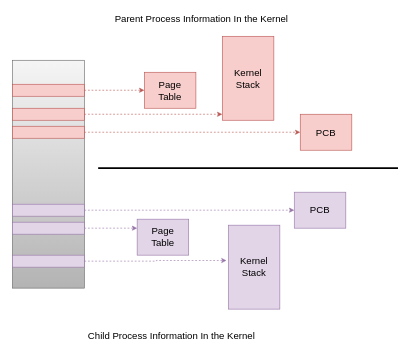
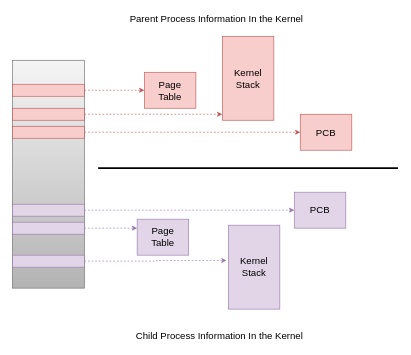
(201, 18) -> (216, 18)
(171, 336) -> (219, 336)
